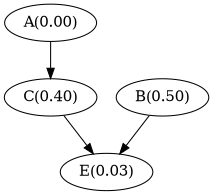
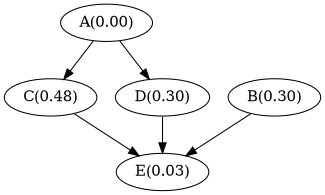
(51, 97) -> (51, 97)
none -> (163, 97)
(163, 97) -> (274, 97)
